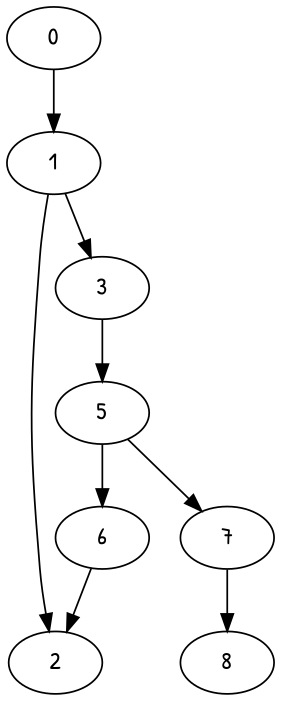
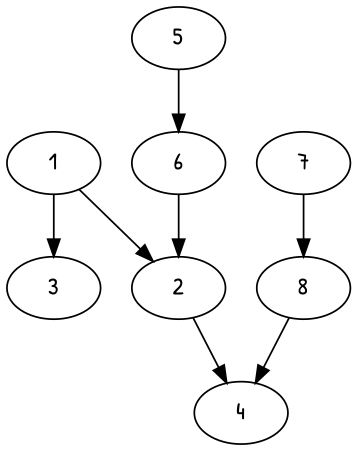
(54, 38) -> none
(102, 342) -> none
none -> (241, 413)
(158, 469) -> none
